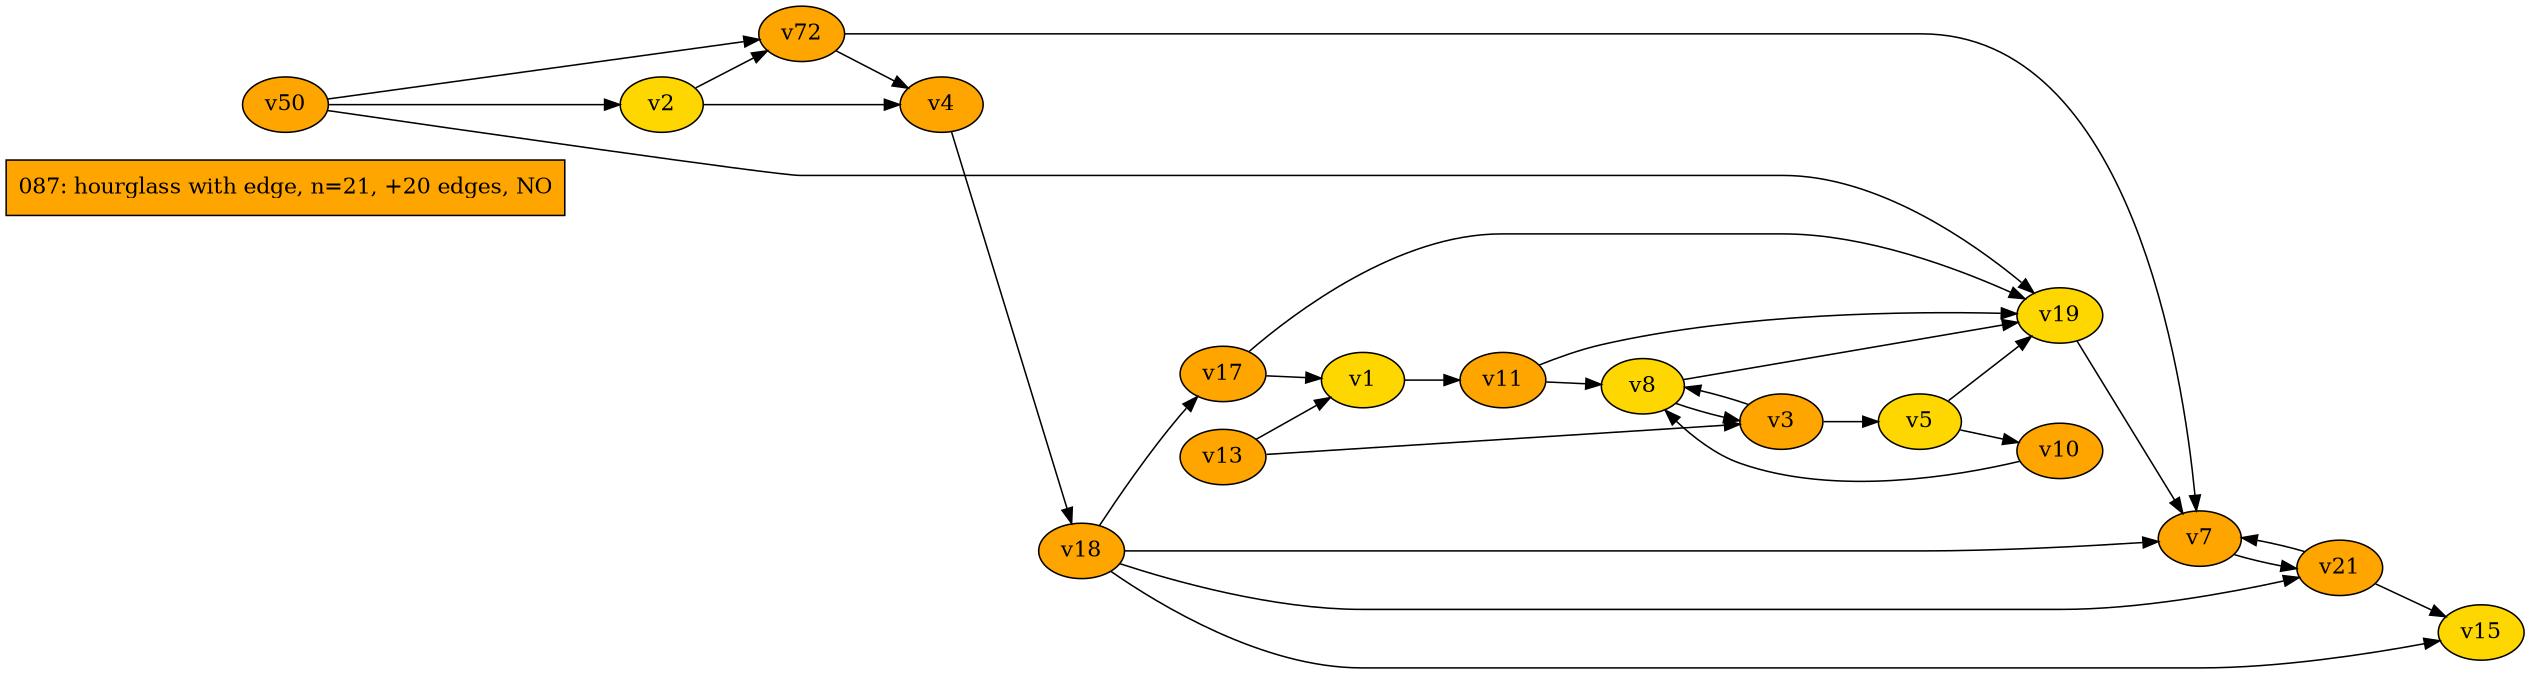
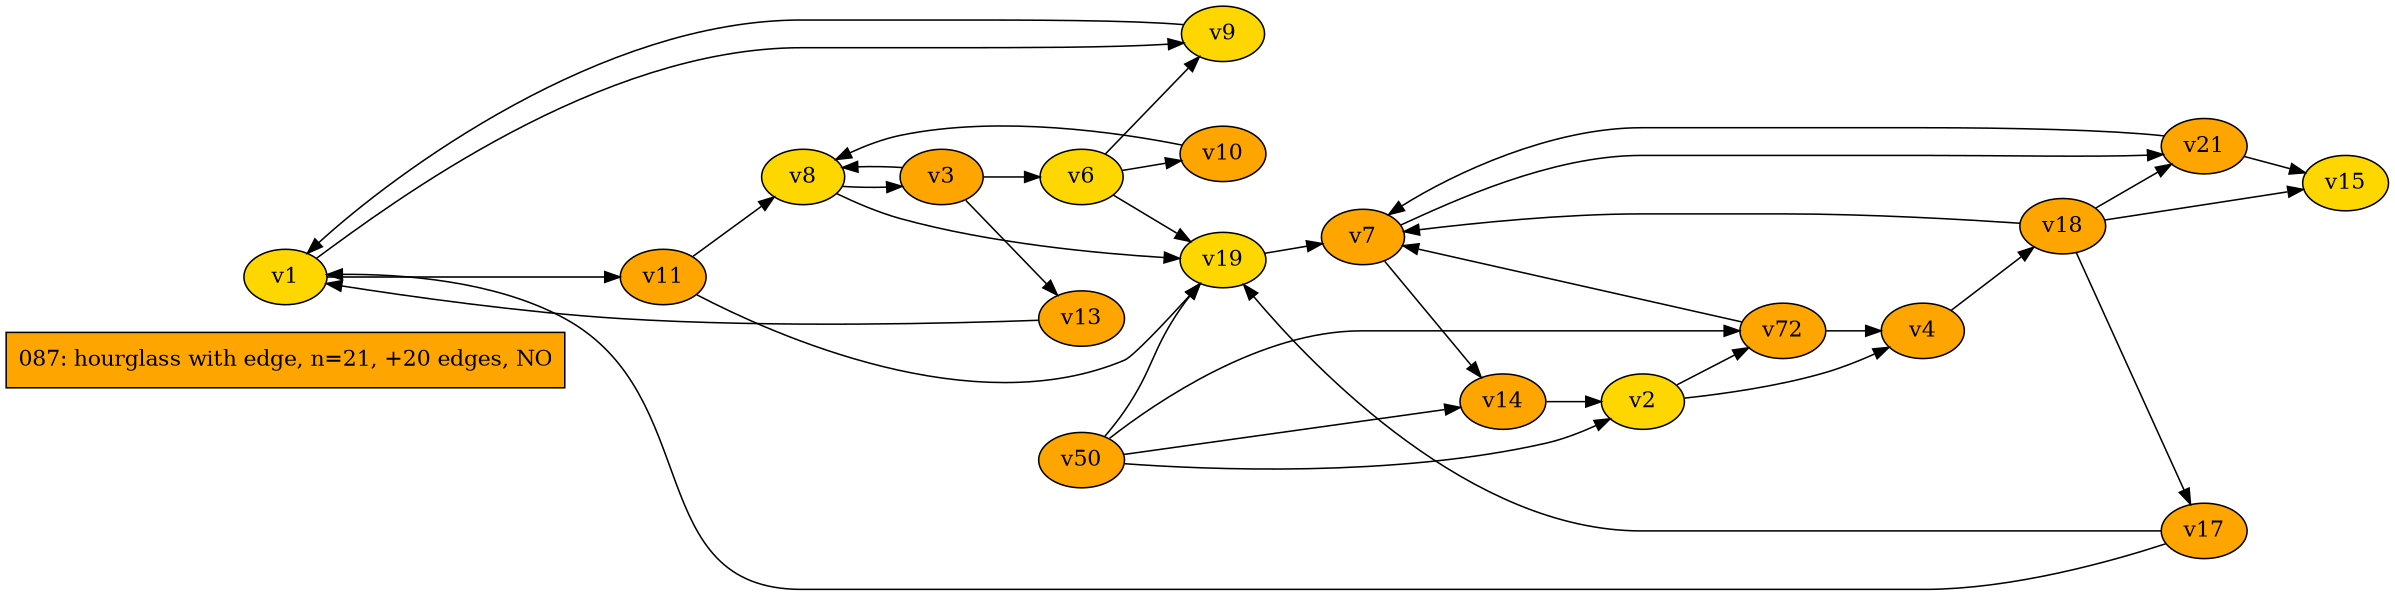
none -> (1223, 34)
none -> (1503, 402)
(1920, 422) -> (1082, 177)
(1495, 440) -> (1016, 253)
